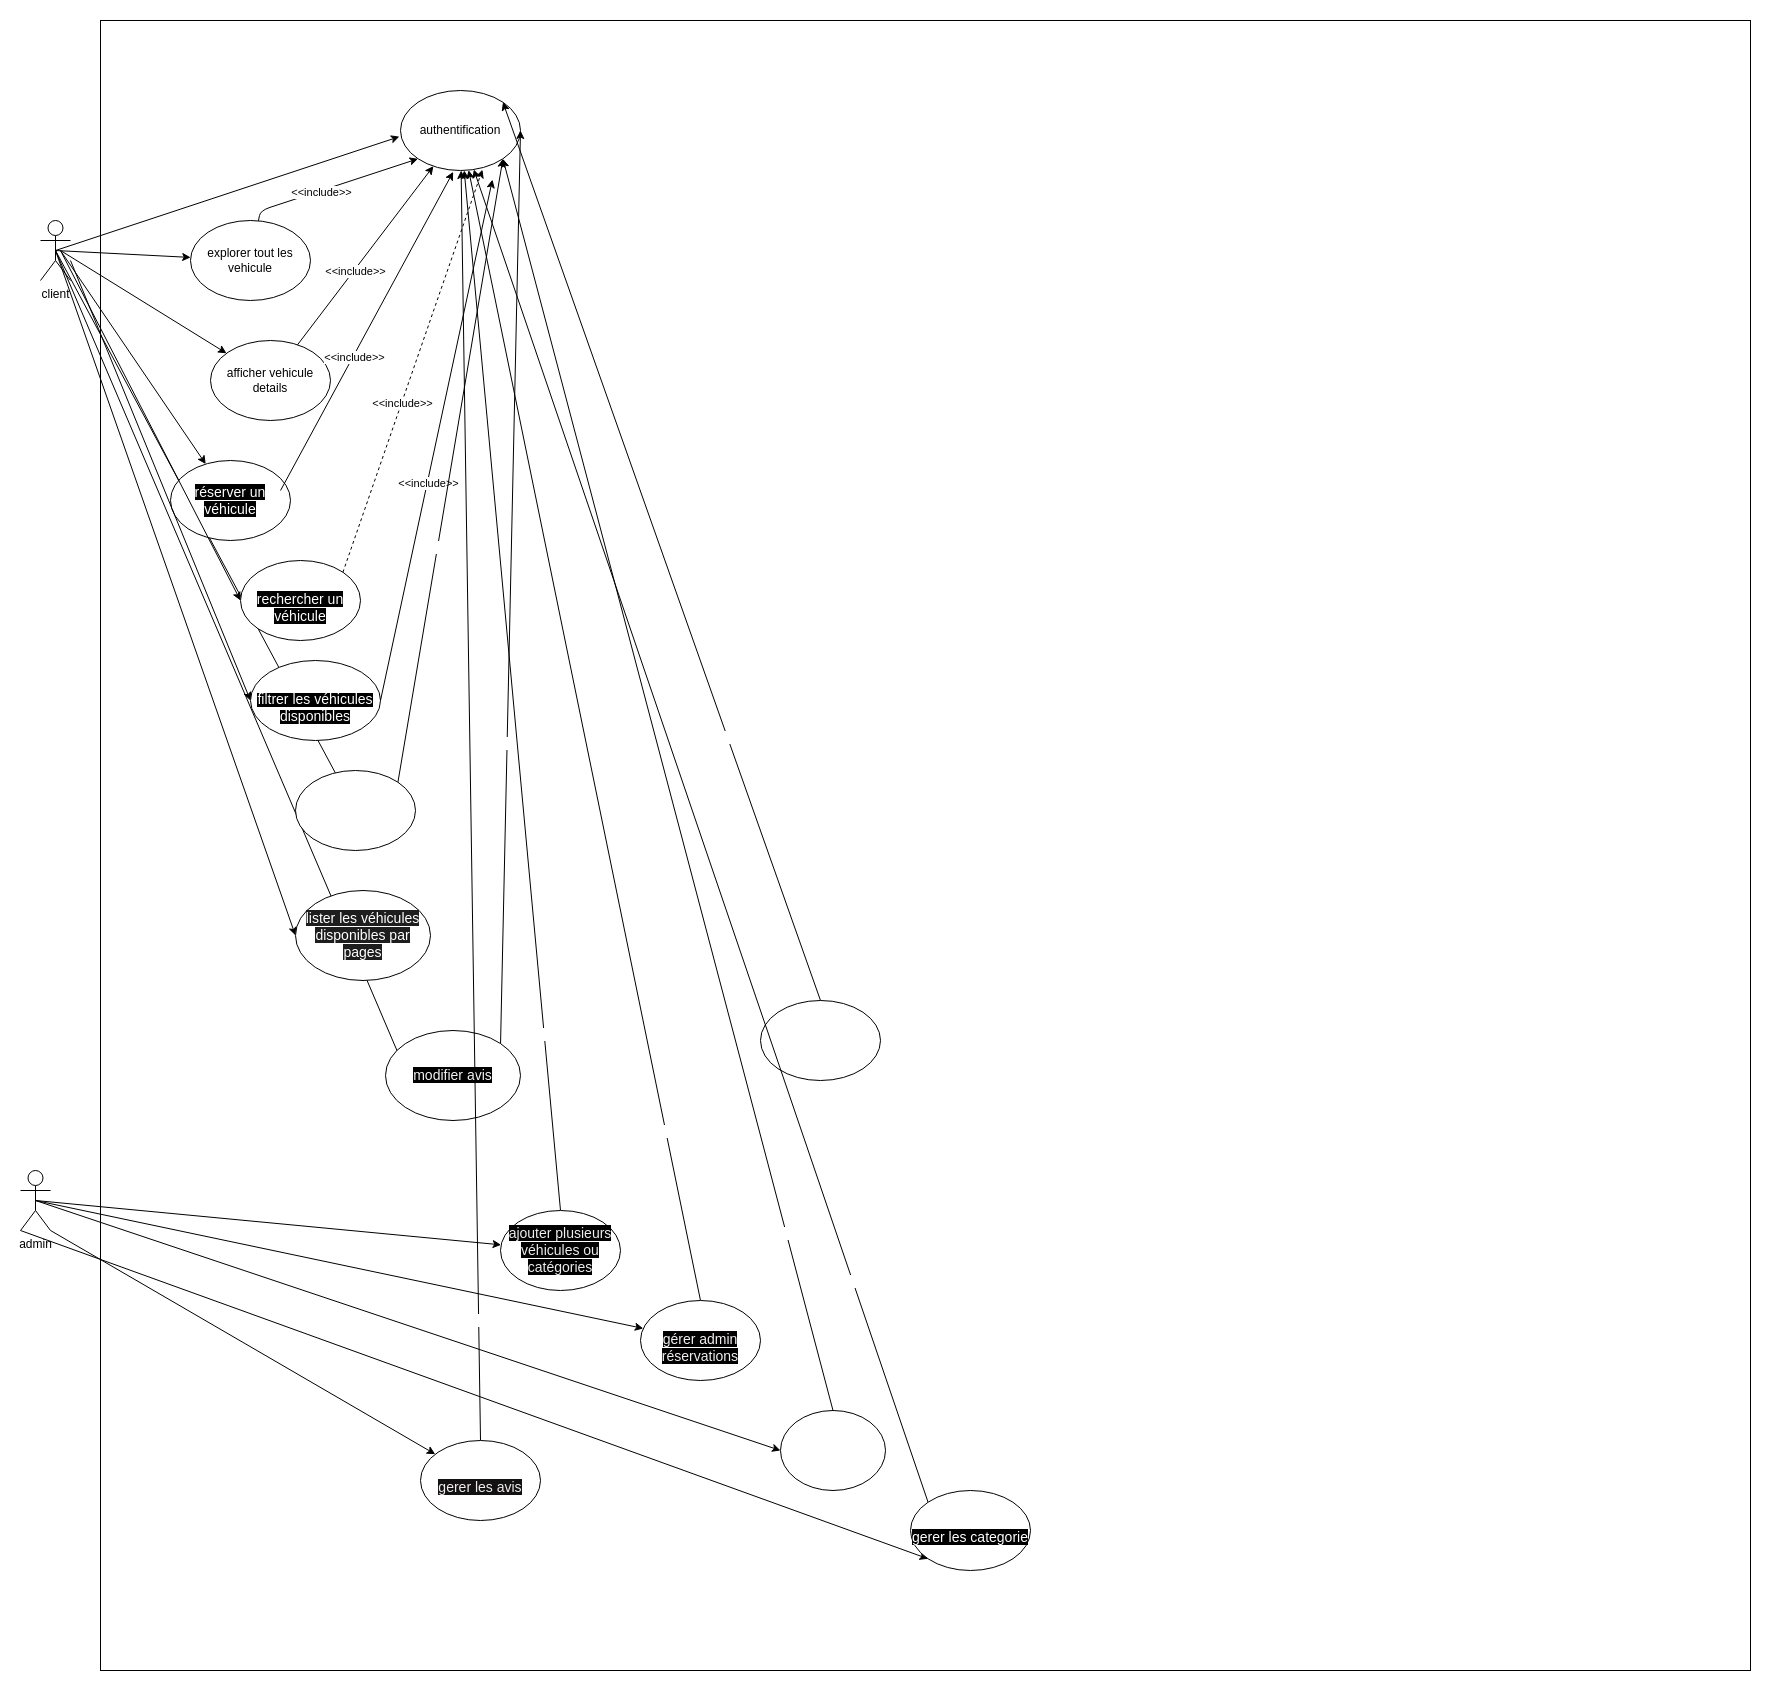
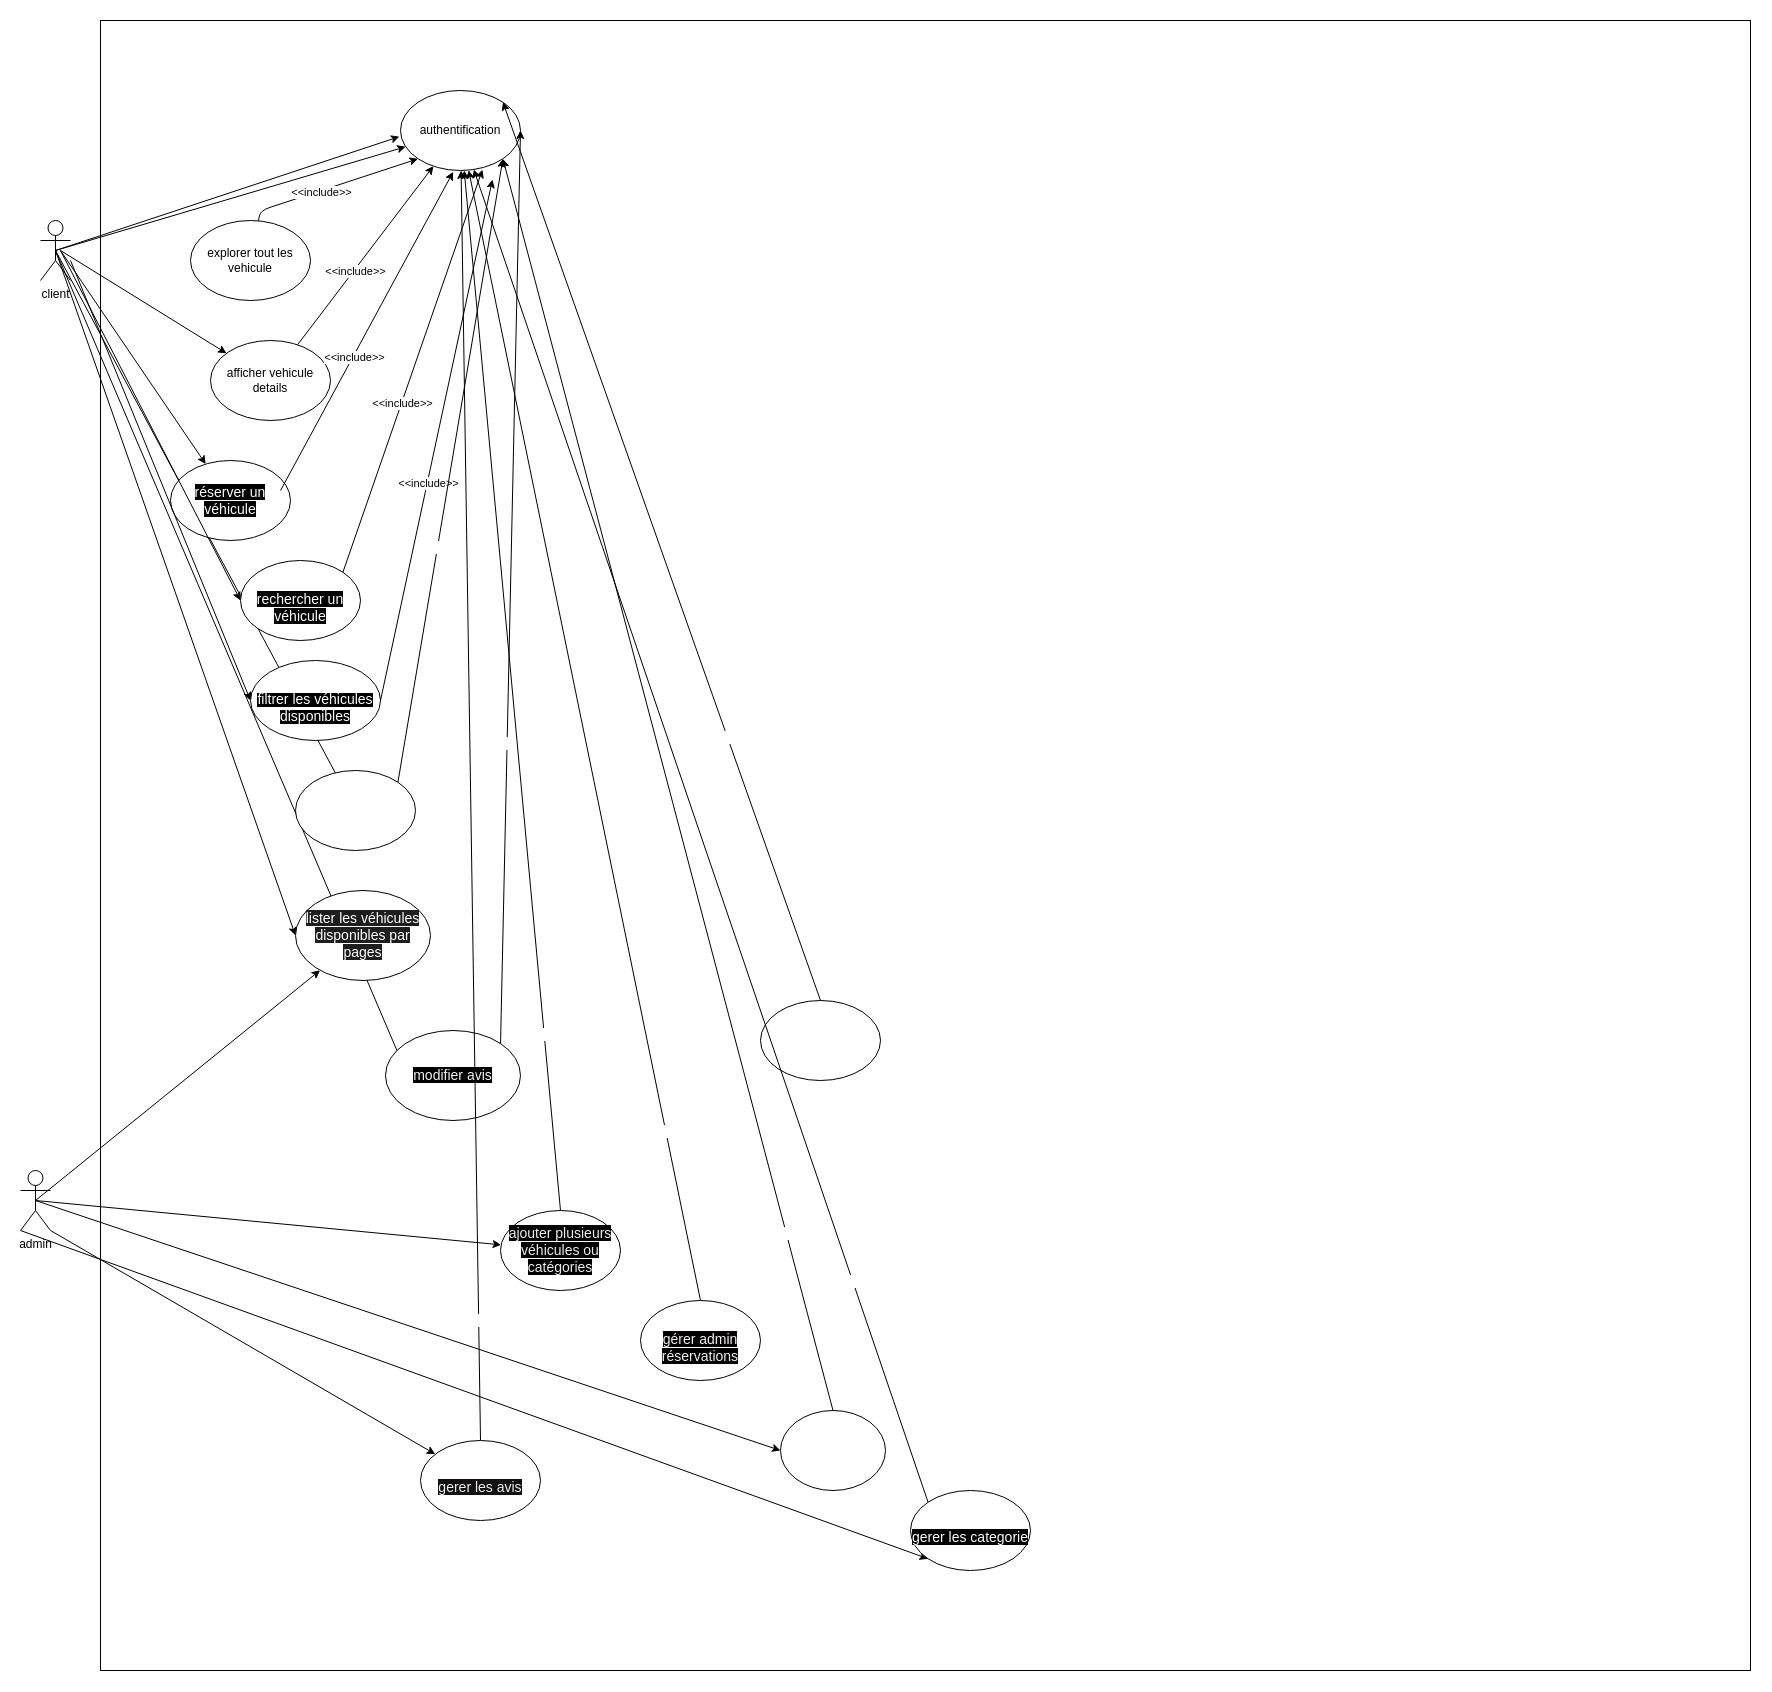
(121, 254) -> (233, 198)
(432, 314) -> (432, 314)
(342, 1265) -> (176, 1087)
